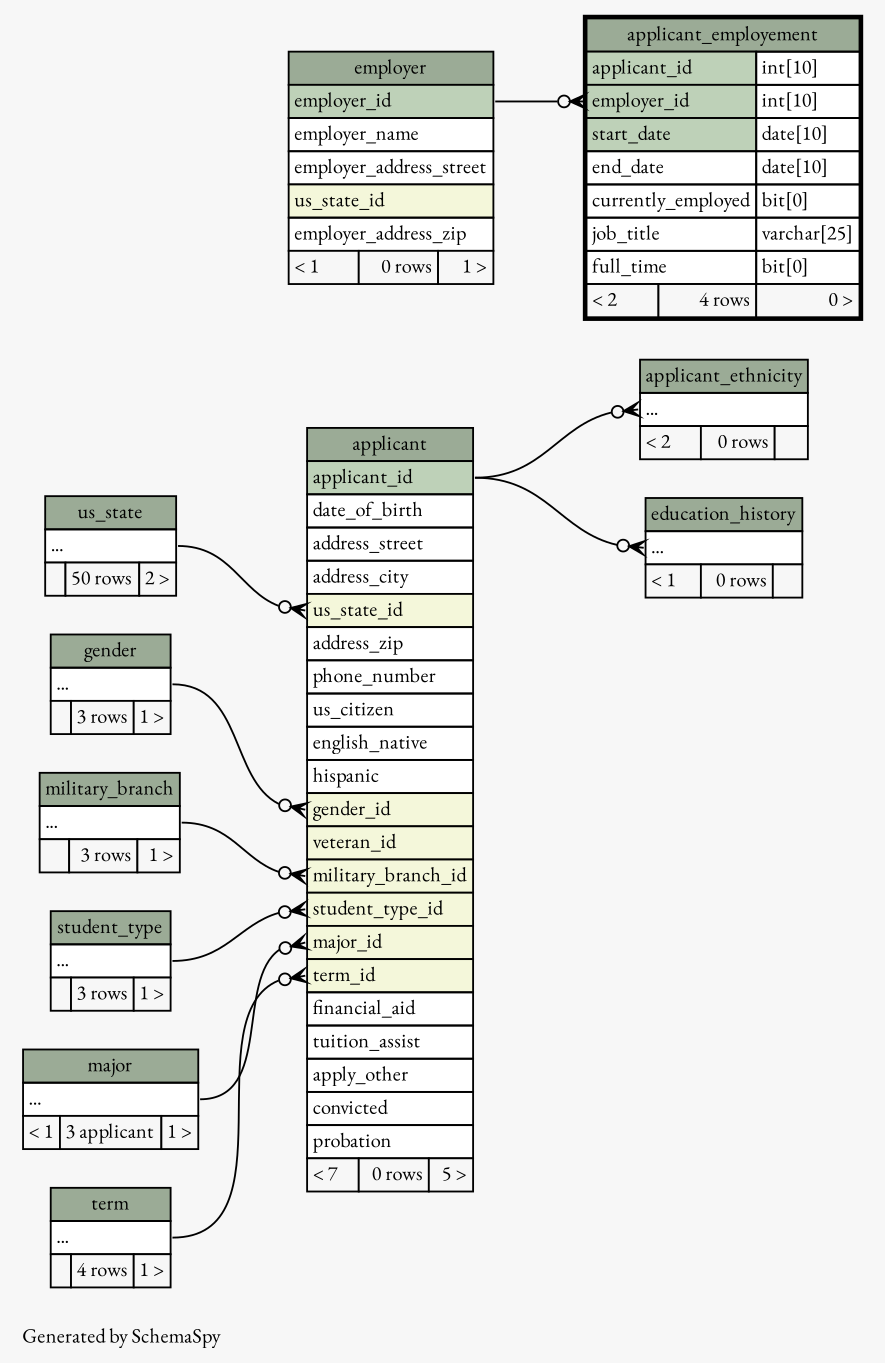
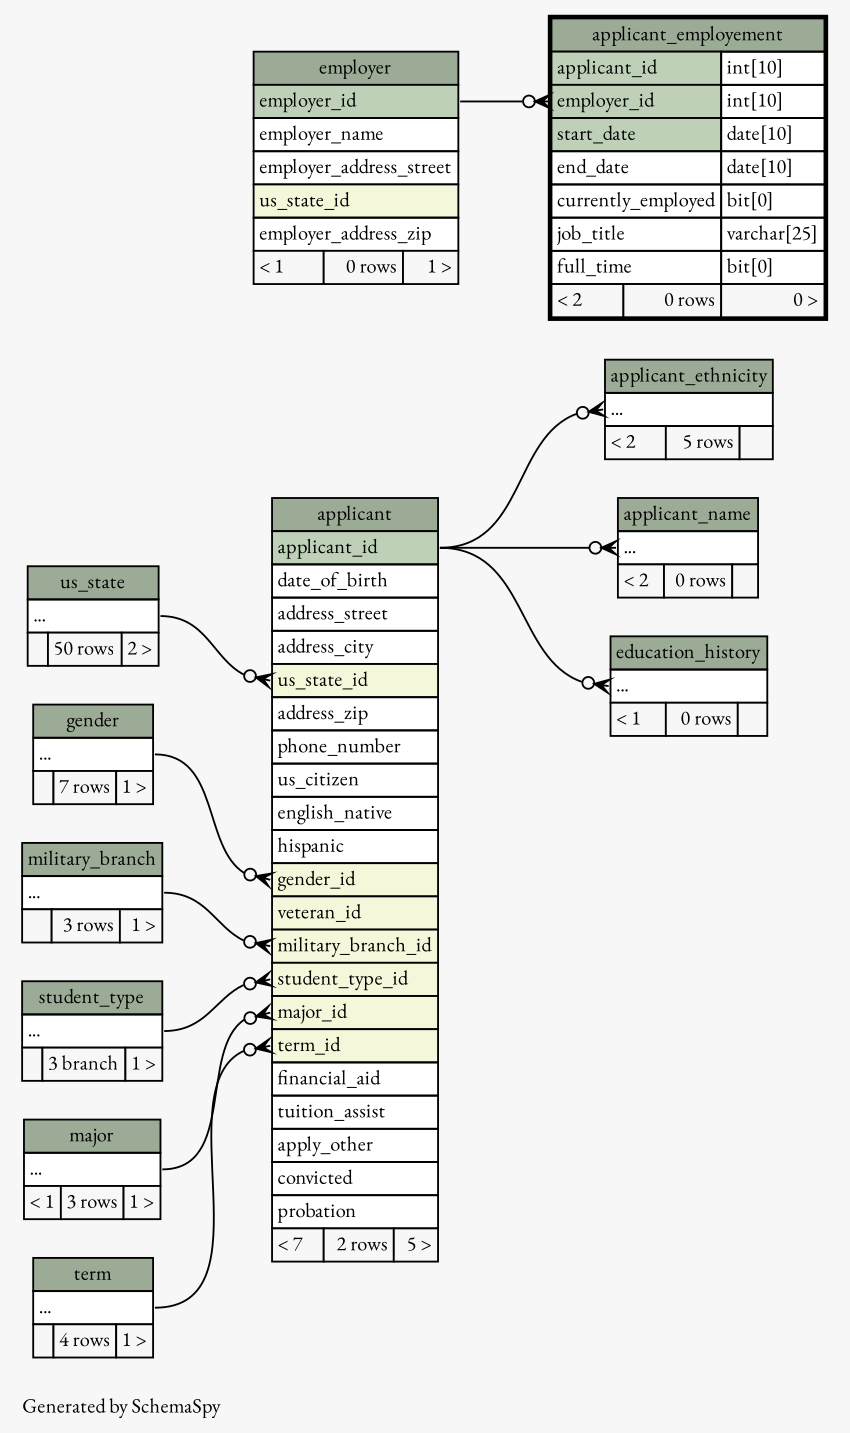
(725, 300) -> (690, 300)
(743, 442) -> (708, 442)
none -> (688, 548)
(102, 717) -> (85, 787)
(102, 993) -> (84, 1063)
(111, 1132) -> (92, 1202)
(397, 1174) -> (362, 1244)
